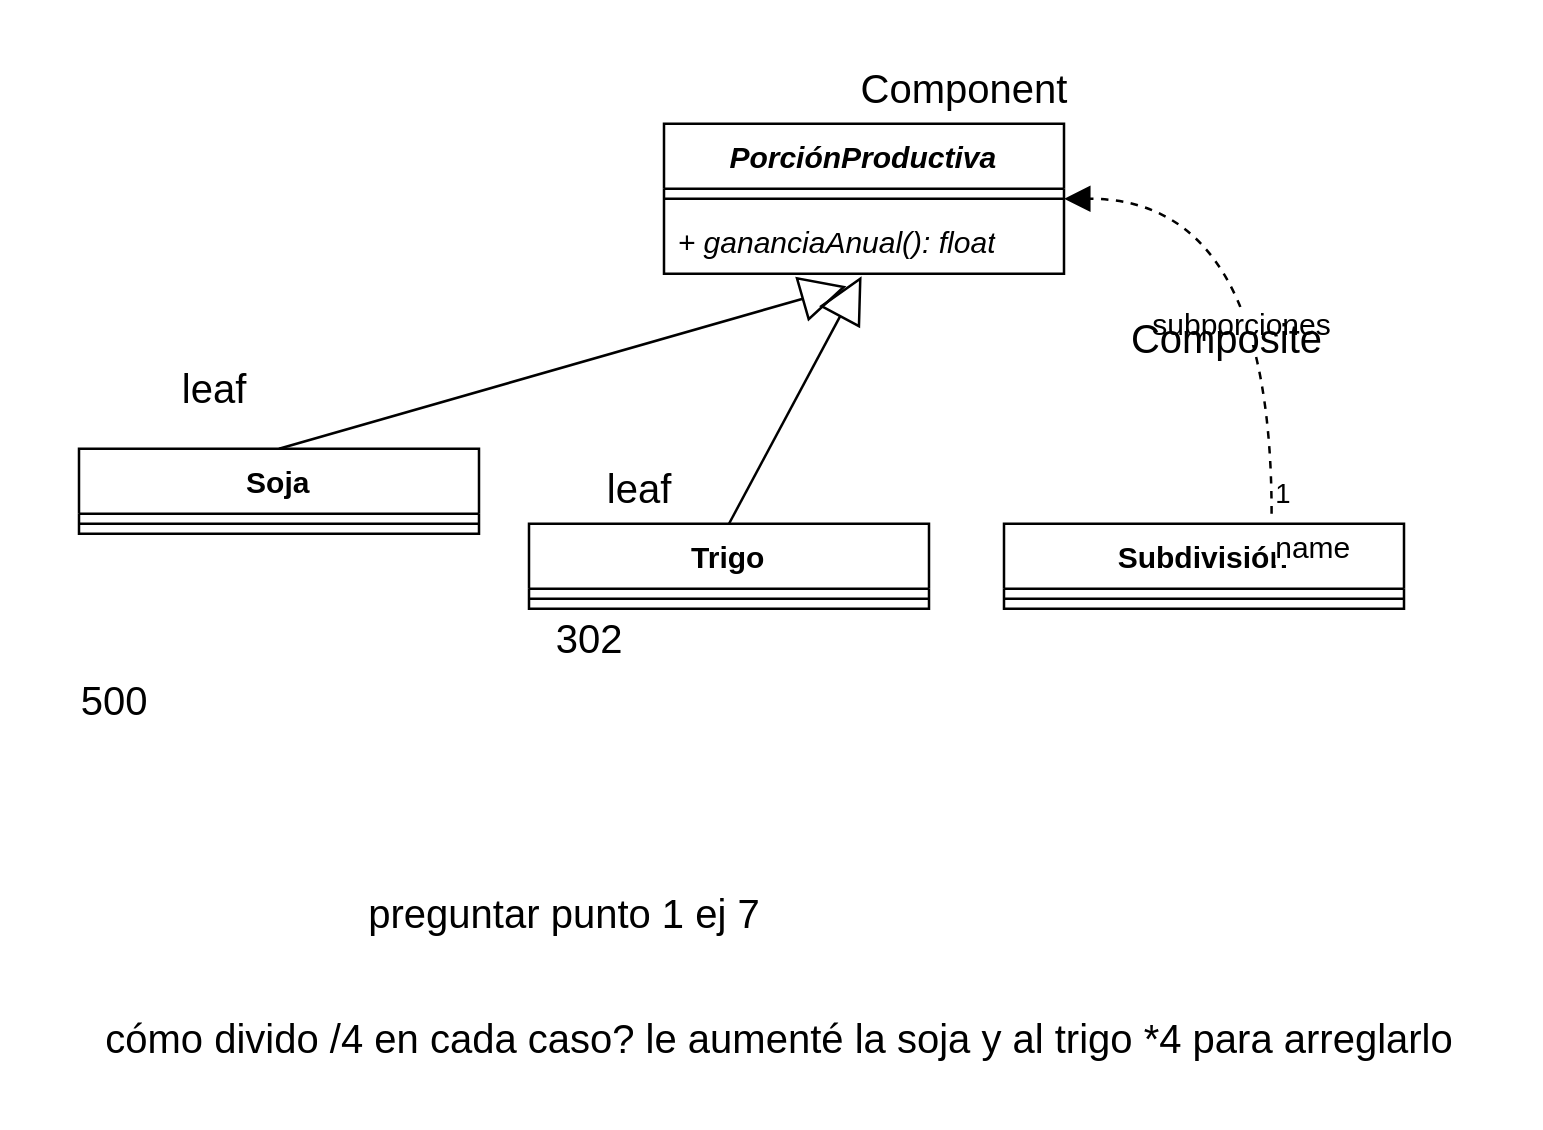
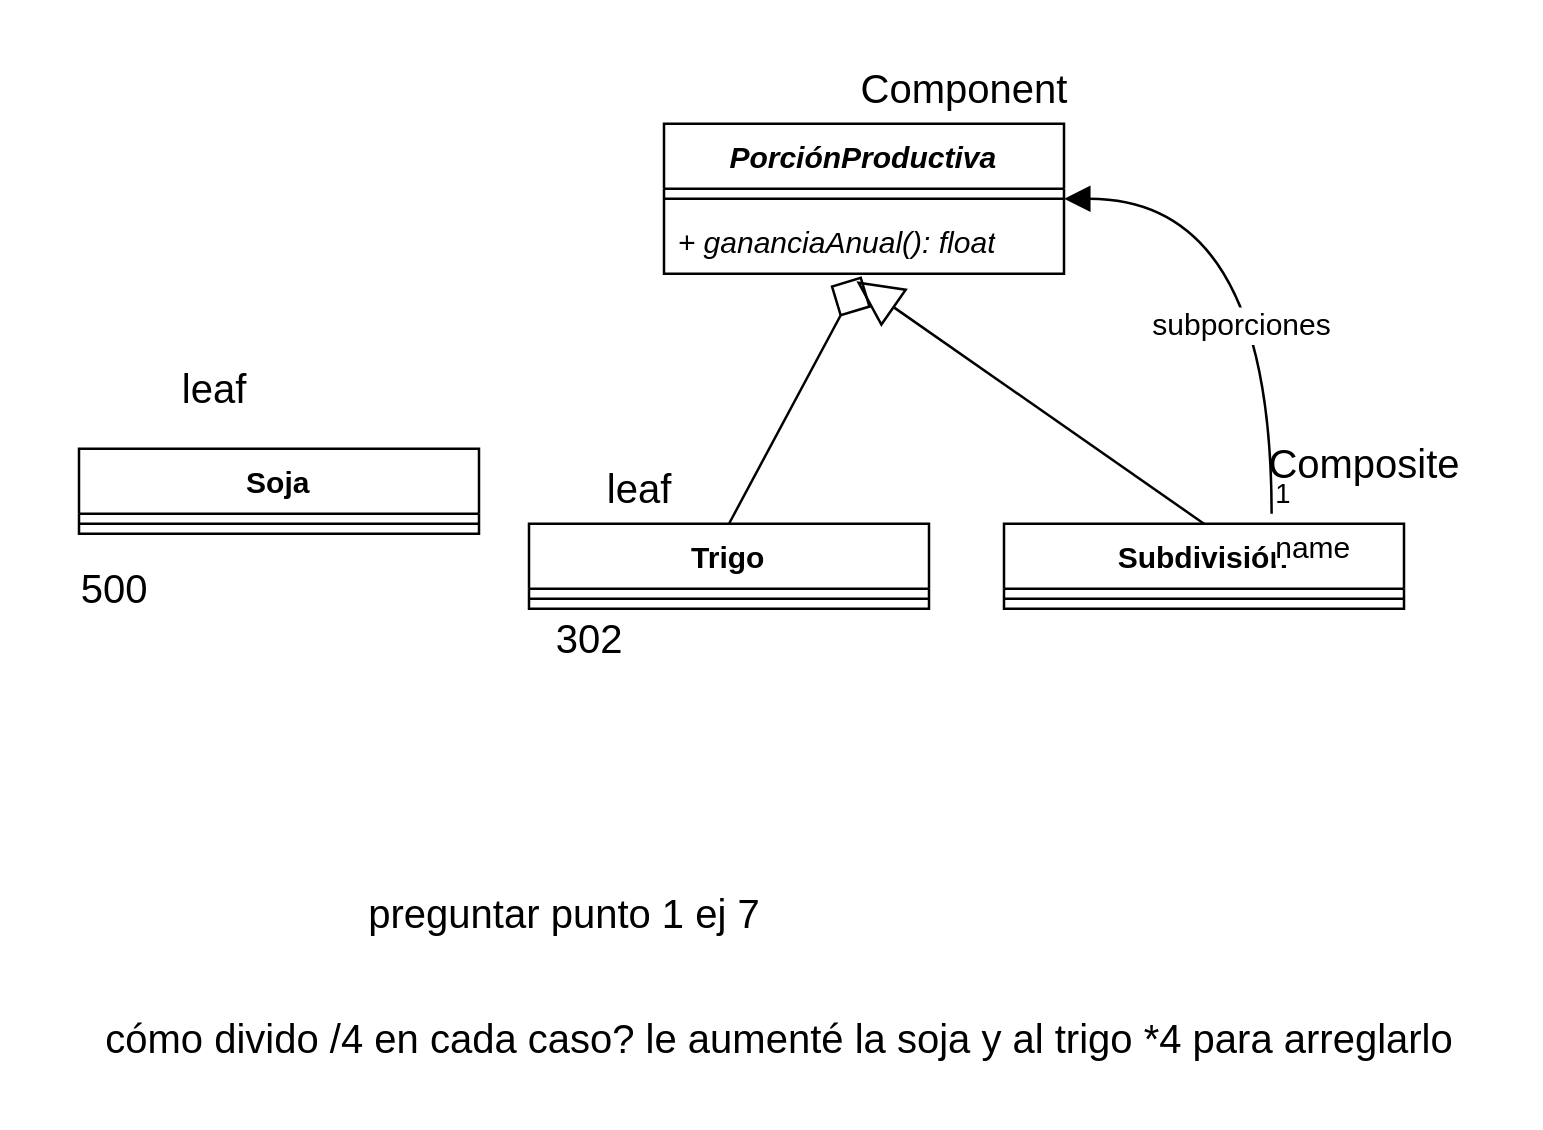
(1181, 227) -> (1181, 227)
(839, 318) -> (839, 317)
(1226, 339) -> (1364, 464)
(541, 374) -> none
none -> (1047, 415)
(114, 701) -> (114, 589)
